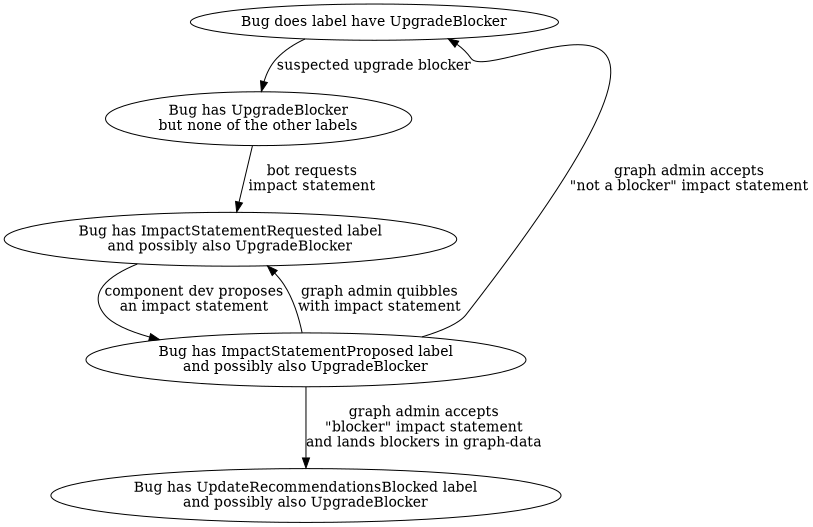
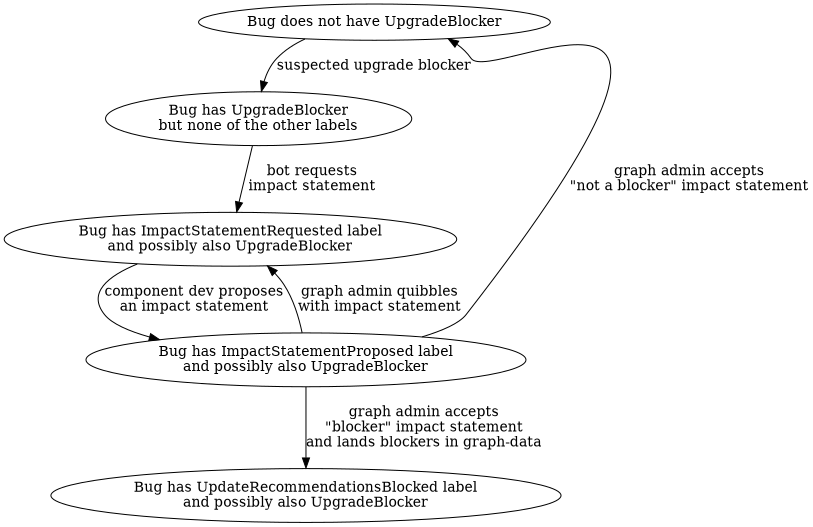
(374, 22) -> (374, 22)
